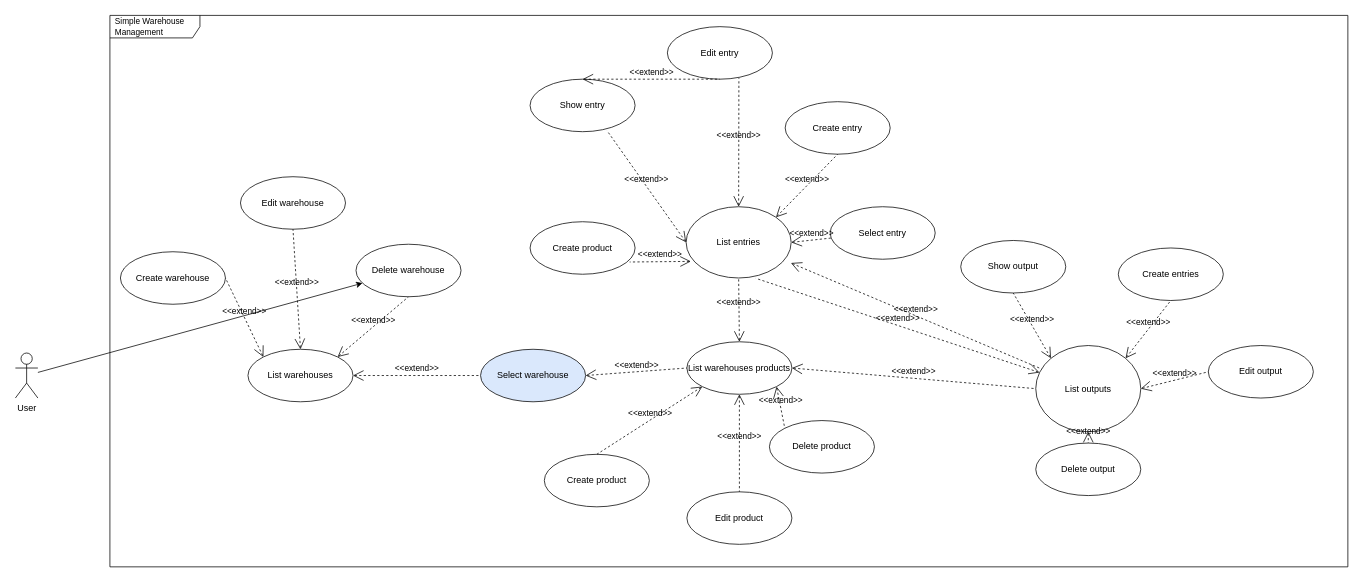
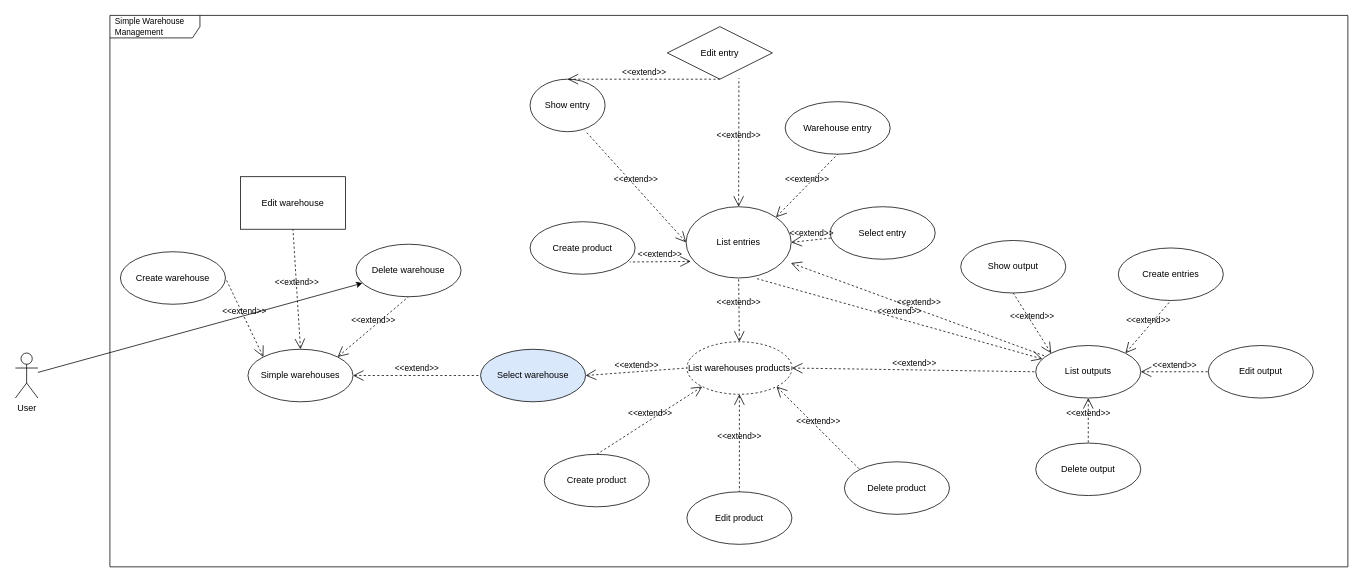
(720, 53) -> (720, 53)
(582, 105) -> (567, 105)
(837, 128) -> (837, 128)
(293, 203) -> (293, 203)
(739, 368) -> (739, 368)
(300, 375) -> (300, 375)
(1088, 389) -> (1088, 372)
(822, 447) -> (897, 488)
